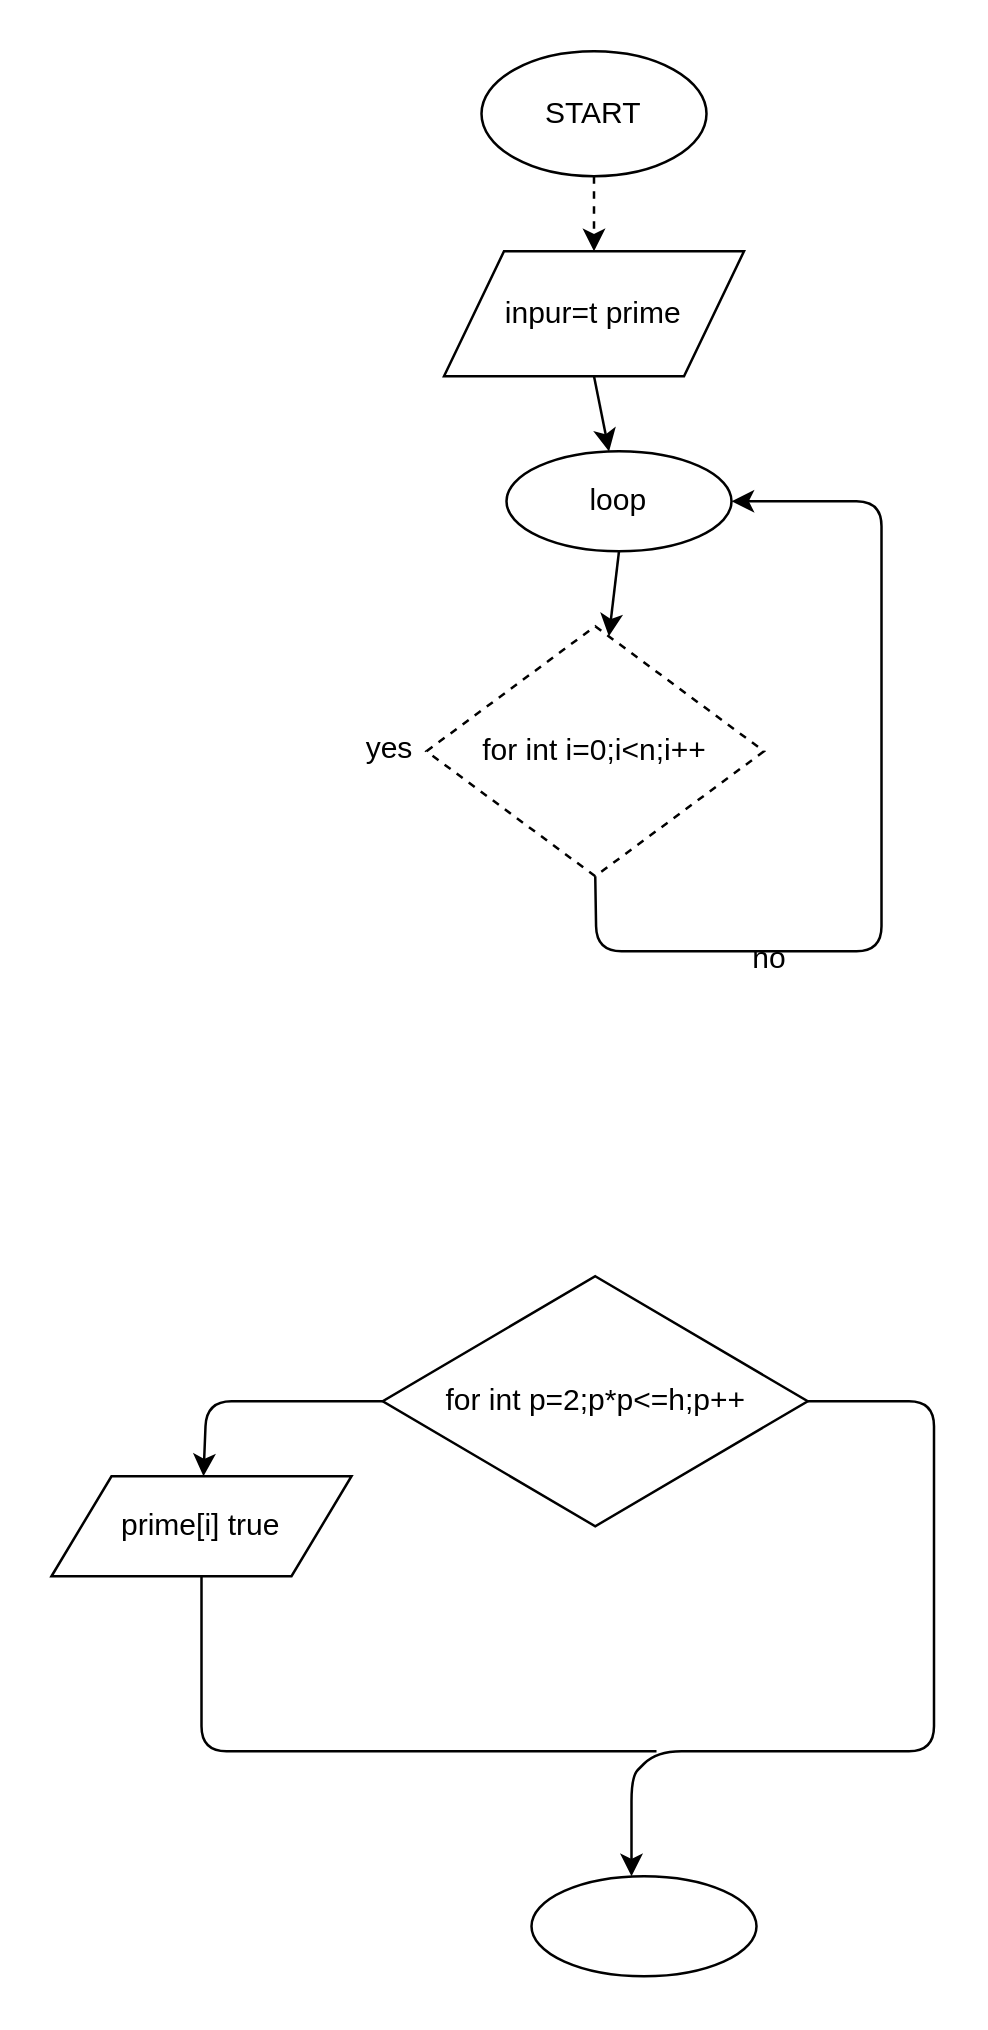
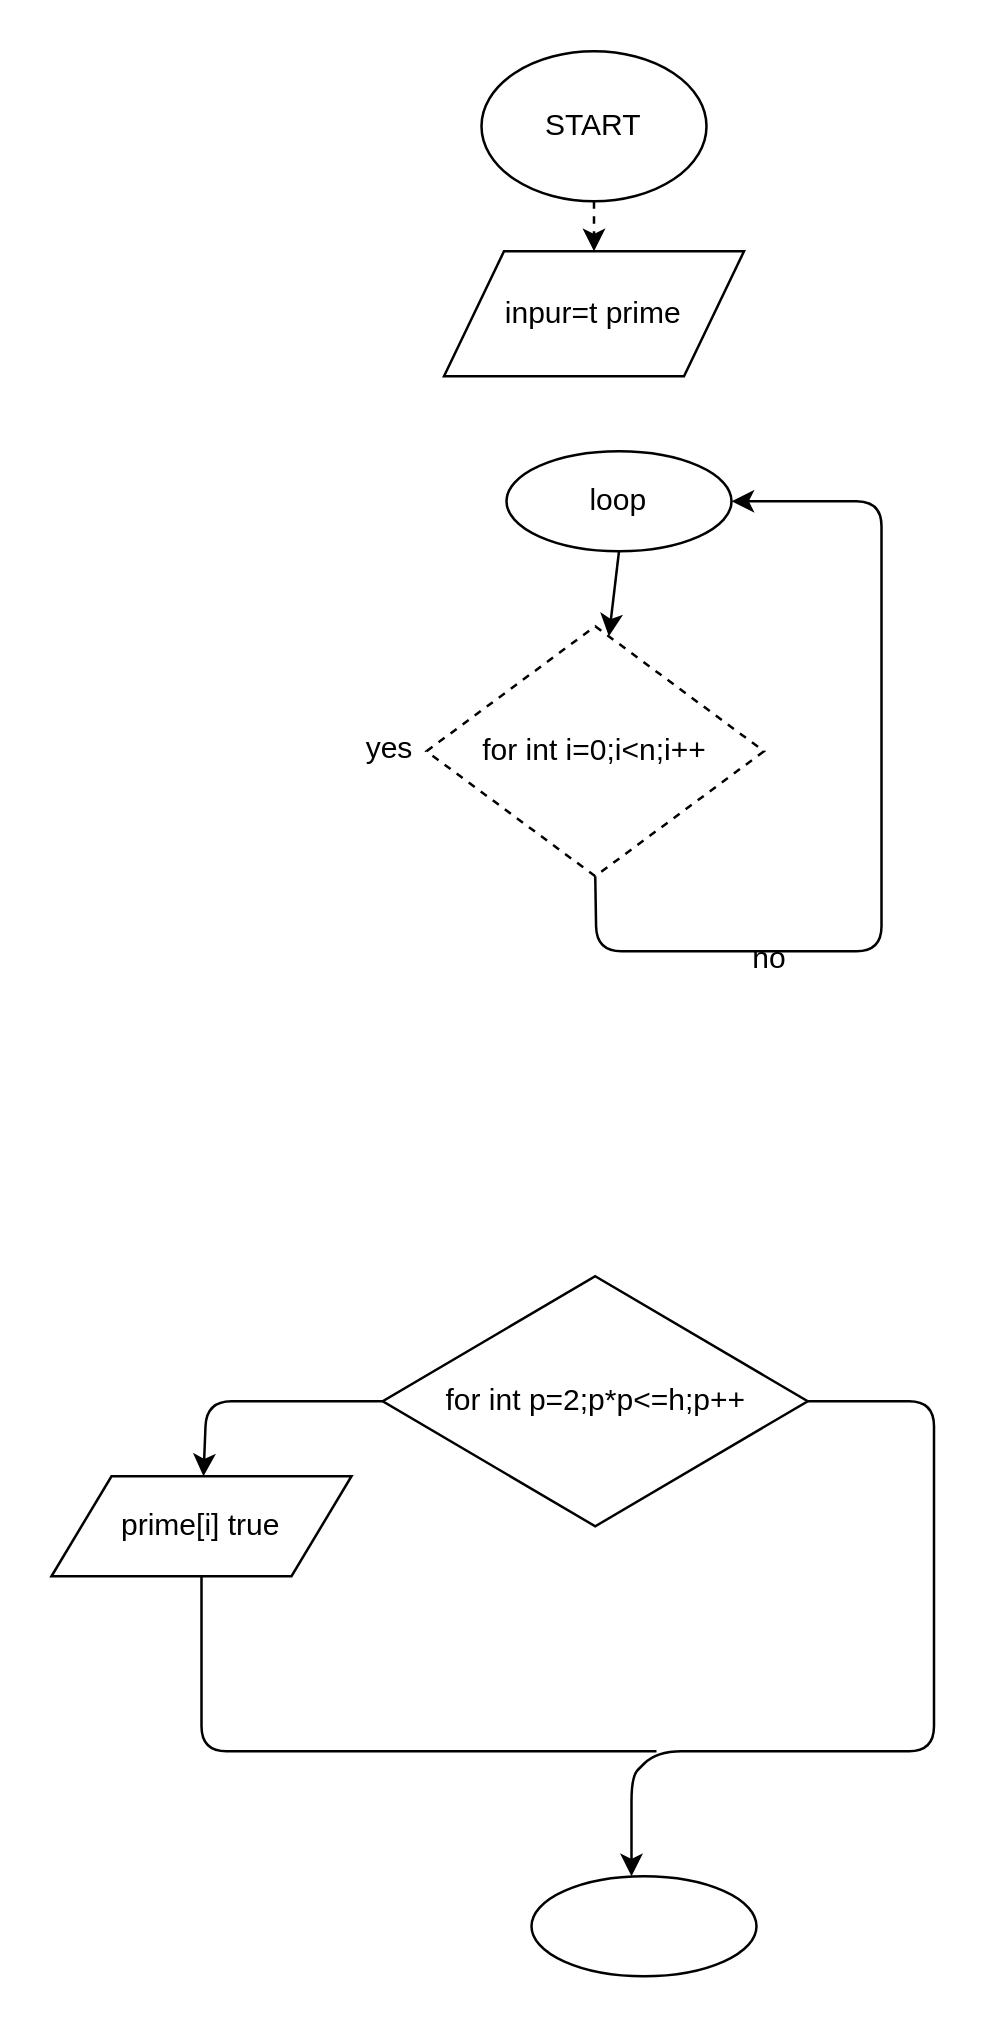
(594, 114) -> (594, 126)
(600, 406) -> none
